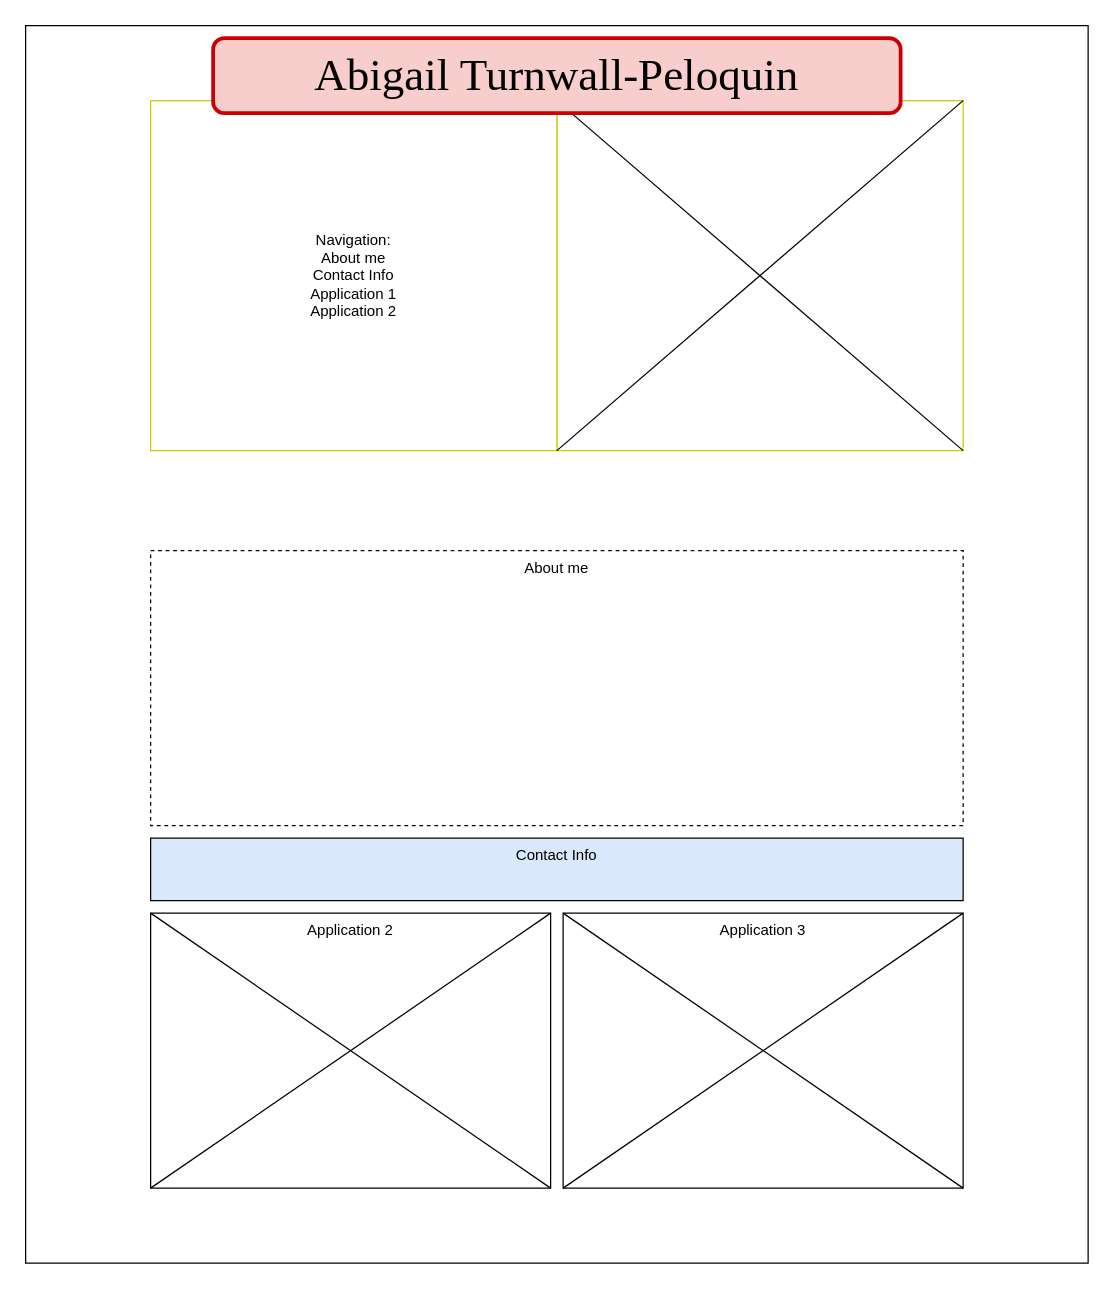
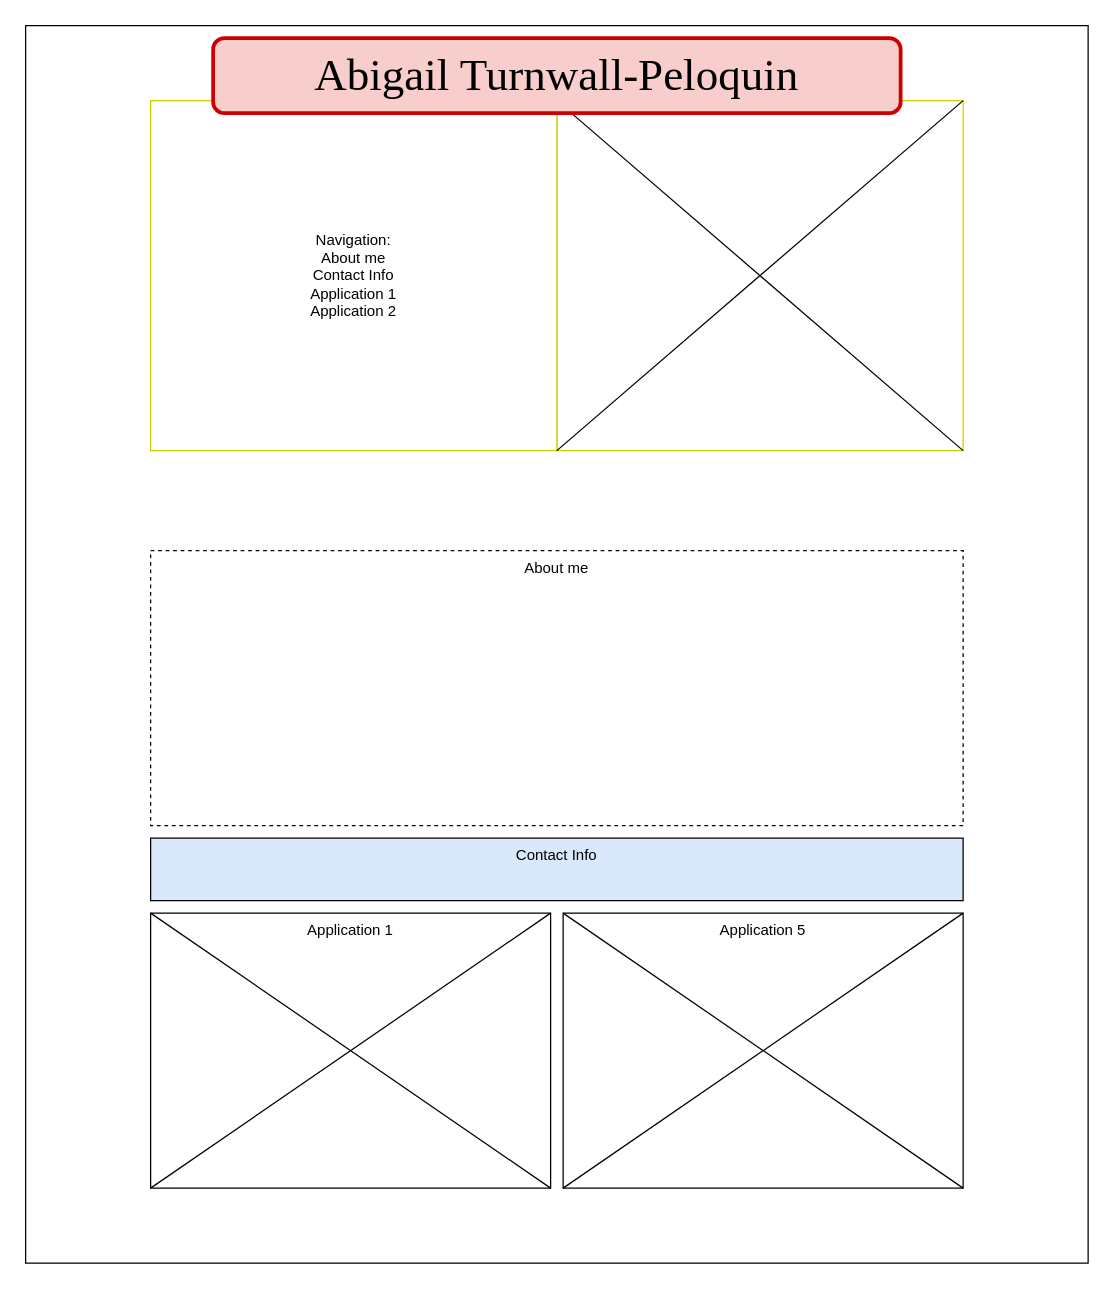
(351, 931) -> (351, 931)
(763, 931) -> (763, 931)
